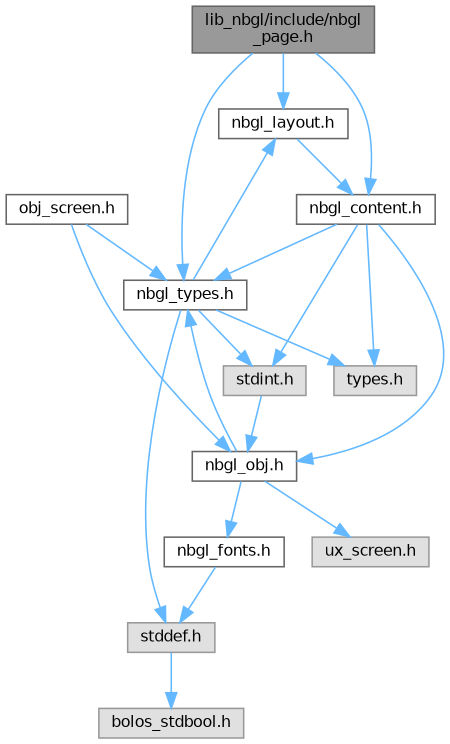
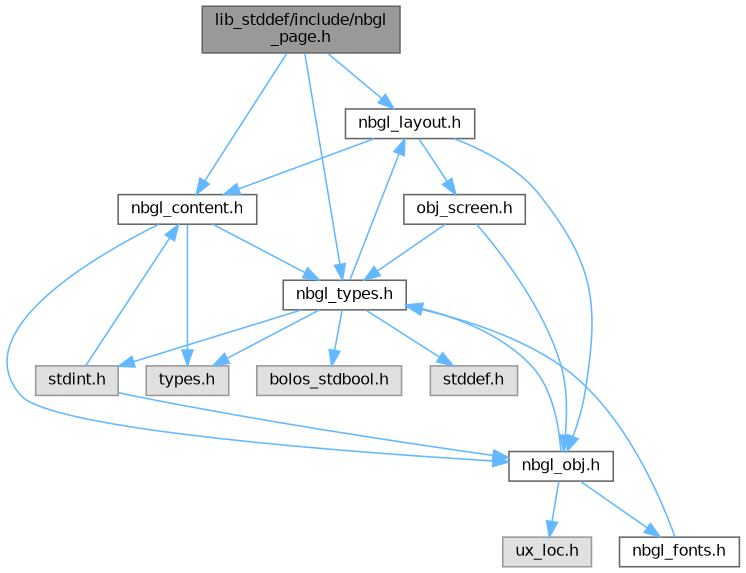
(283, 30) -> (301, 30)
none -> (433, 160)
none -> (580, 260)
(319, 288) -> (128, 302)
(371, 552) -> (547, 552)
(202, 588) -> (576, 379)
(171, 673) -> (338, 330)
